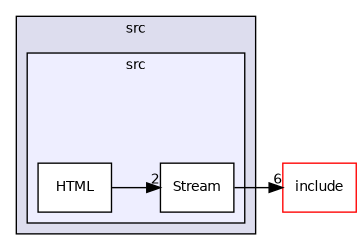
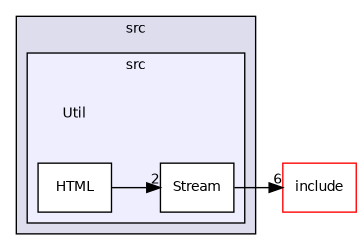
none -> (75, 114)
